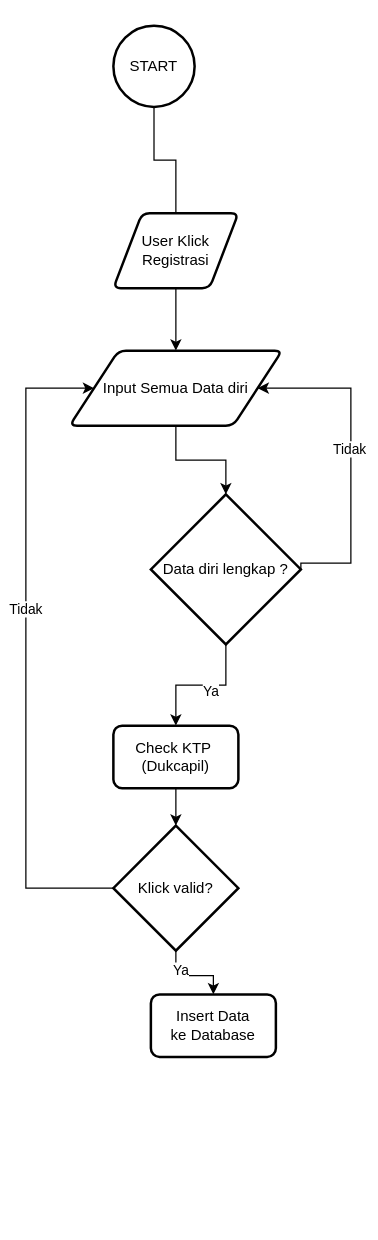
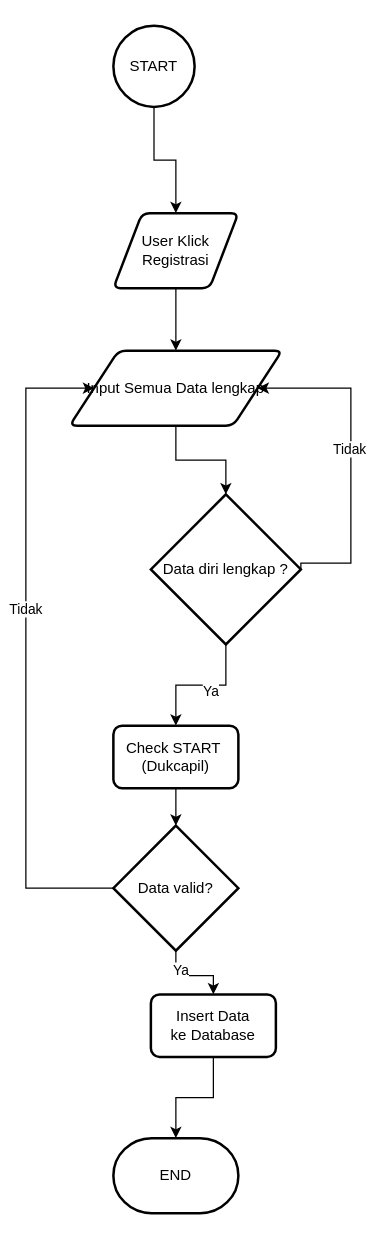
(176, 206) -> (176, 203)
(176, 388) -> (176, 388)
(176, 757) -> (176, 757)
(176, 888) -> (176, 888)
none -> (199, 1098)
none -> (176, 1176)
